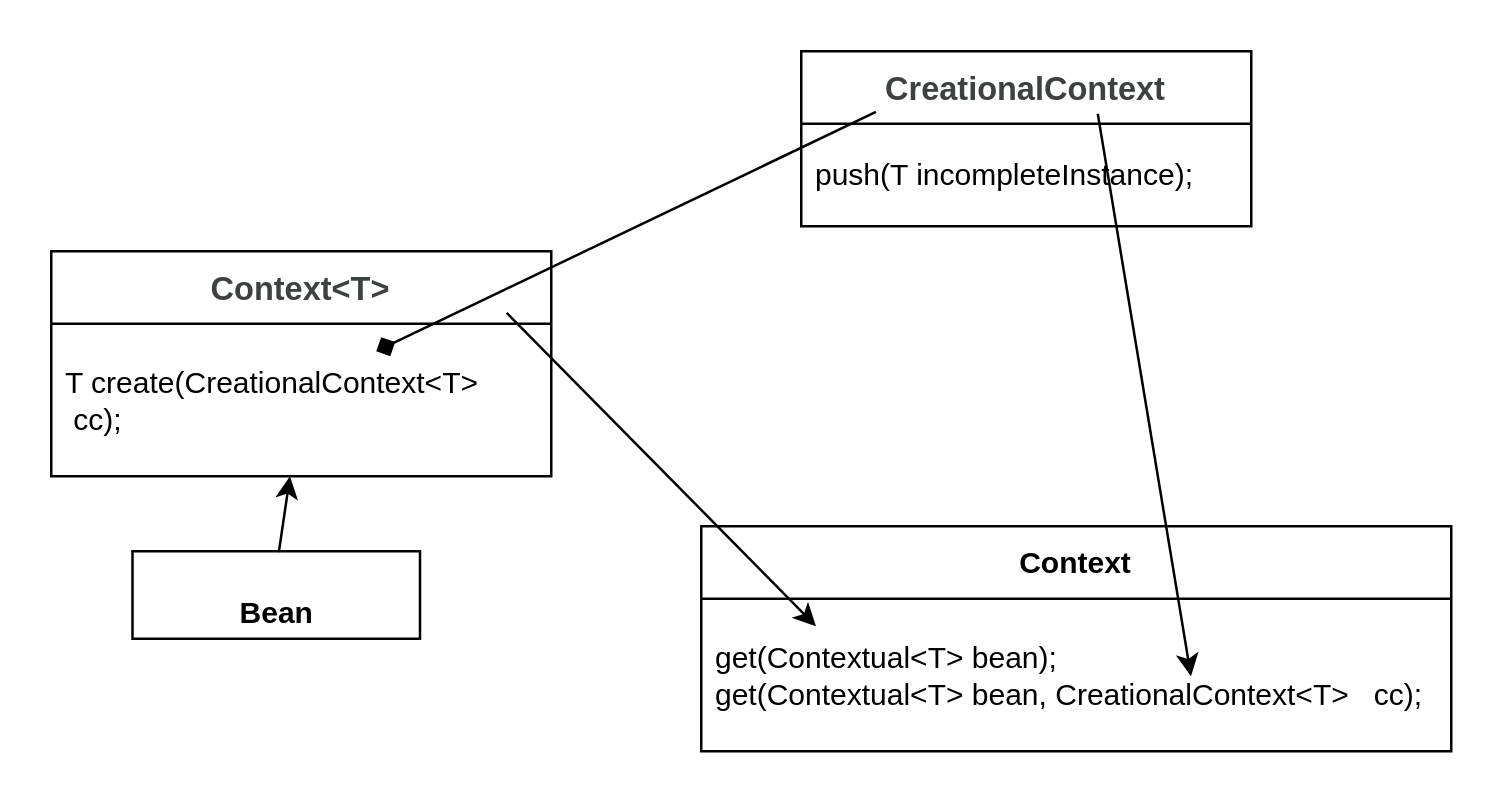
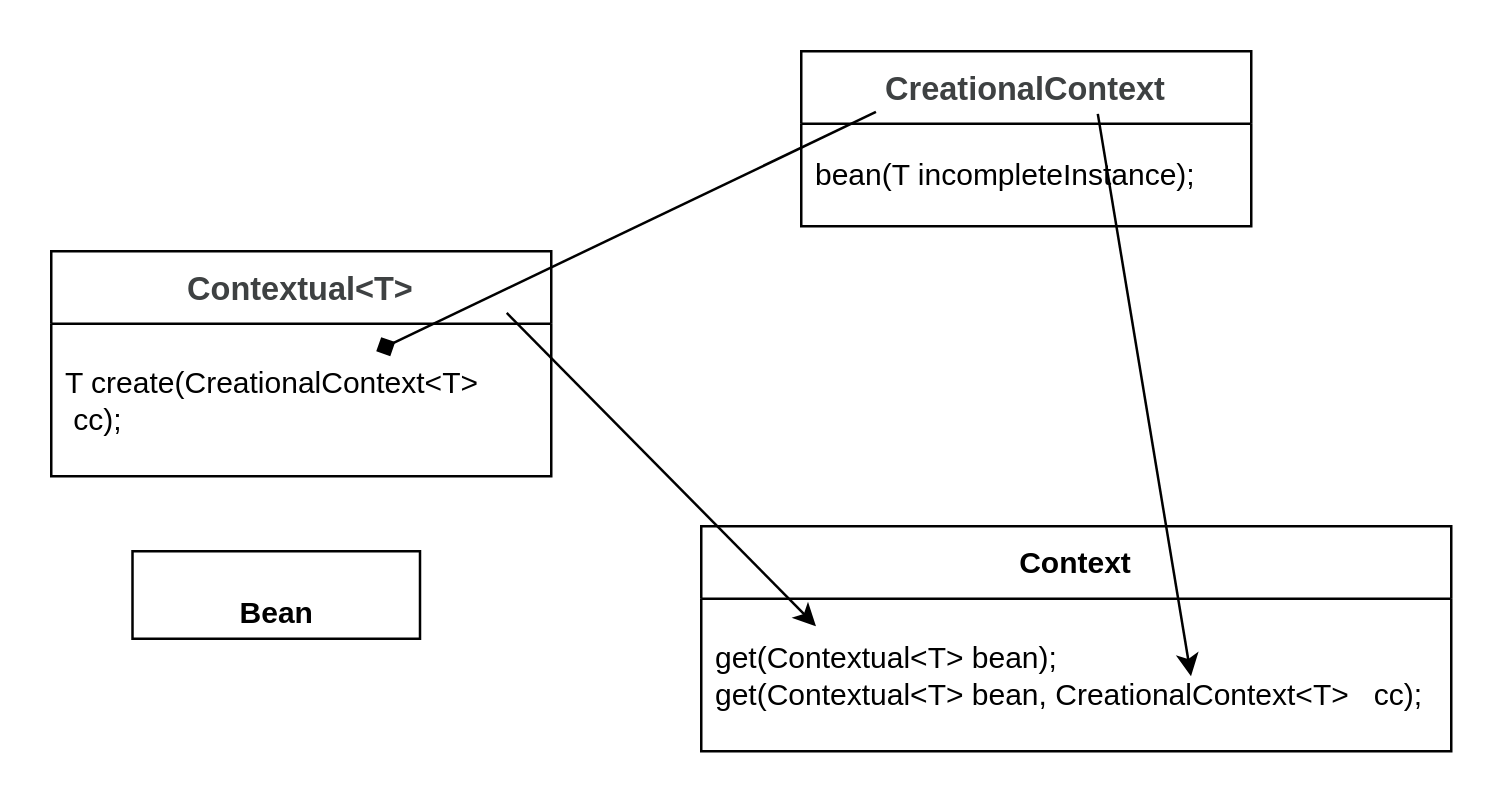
(1027, 176) -> (1027, 176)
(301, 289) -> (301, 289)
(283, 522) -> none
